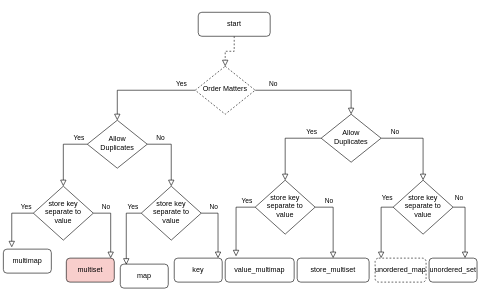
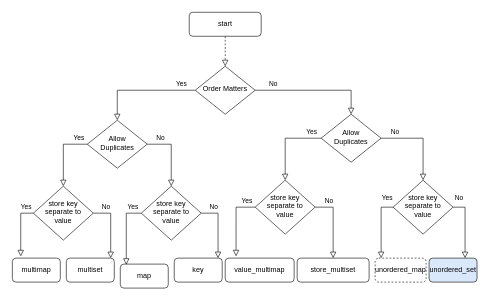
(234, 24) -> (225, 24)
(225, 90) -> (225, 90)
(27, 261) -> (36, 270)
(90, 270) -> (90, 270)
(453, 270) -> (453, 270)
